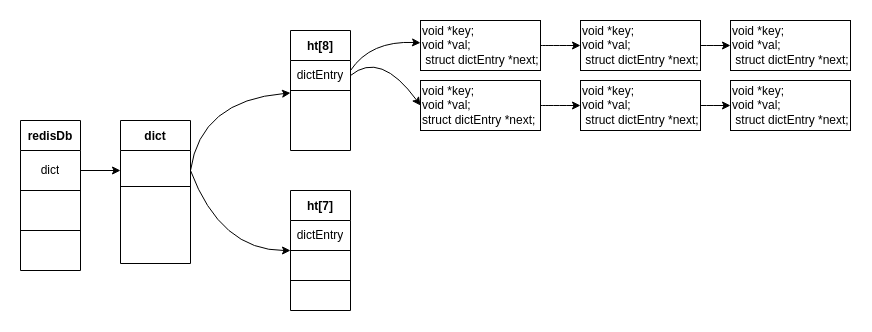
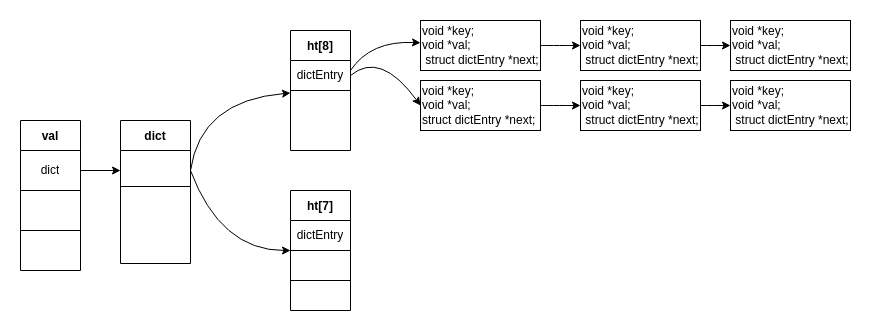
(50, 136) -> (50, 136)
